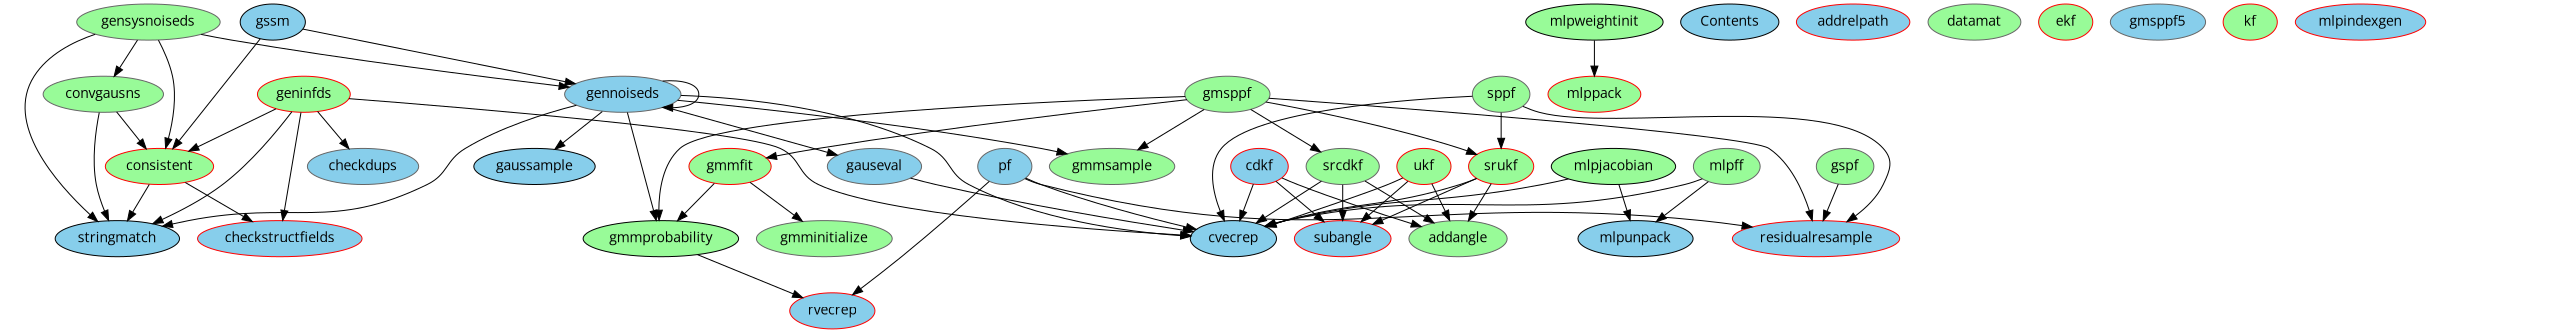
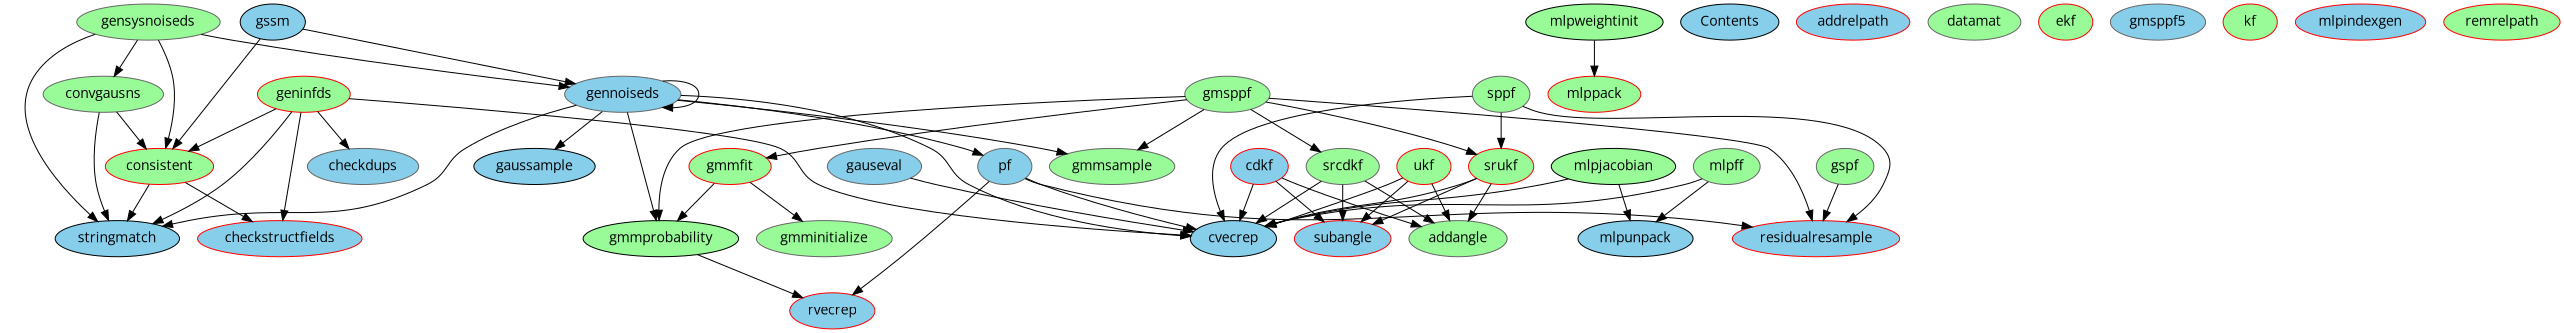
none -> (2502, 22)
(758, 133) -> (827, 119)
